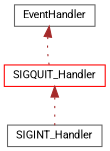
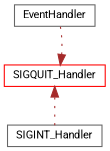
(48, 51) -> (62, 40)
